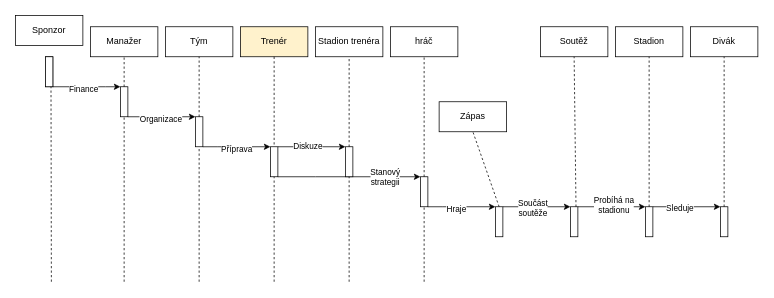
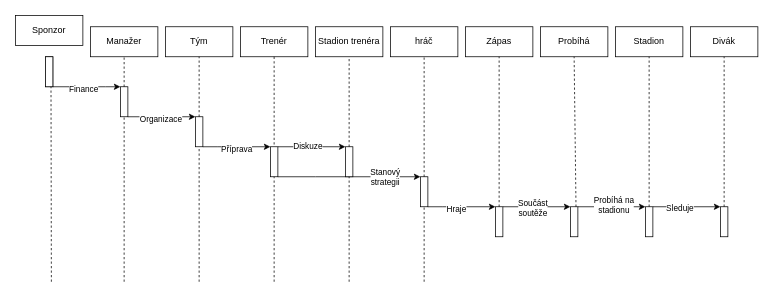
(274, 42) -> (274, 42)
(574, 42) -> (574, 42)
(473, 117) -> (499, 42)
